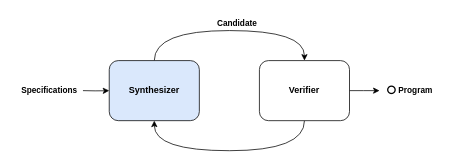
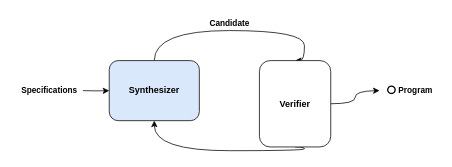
(237, 23) -> (229, 23)
(304, 90) -> (295, 104)
